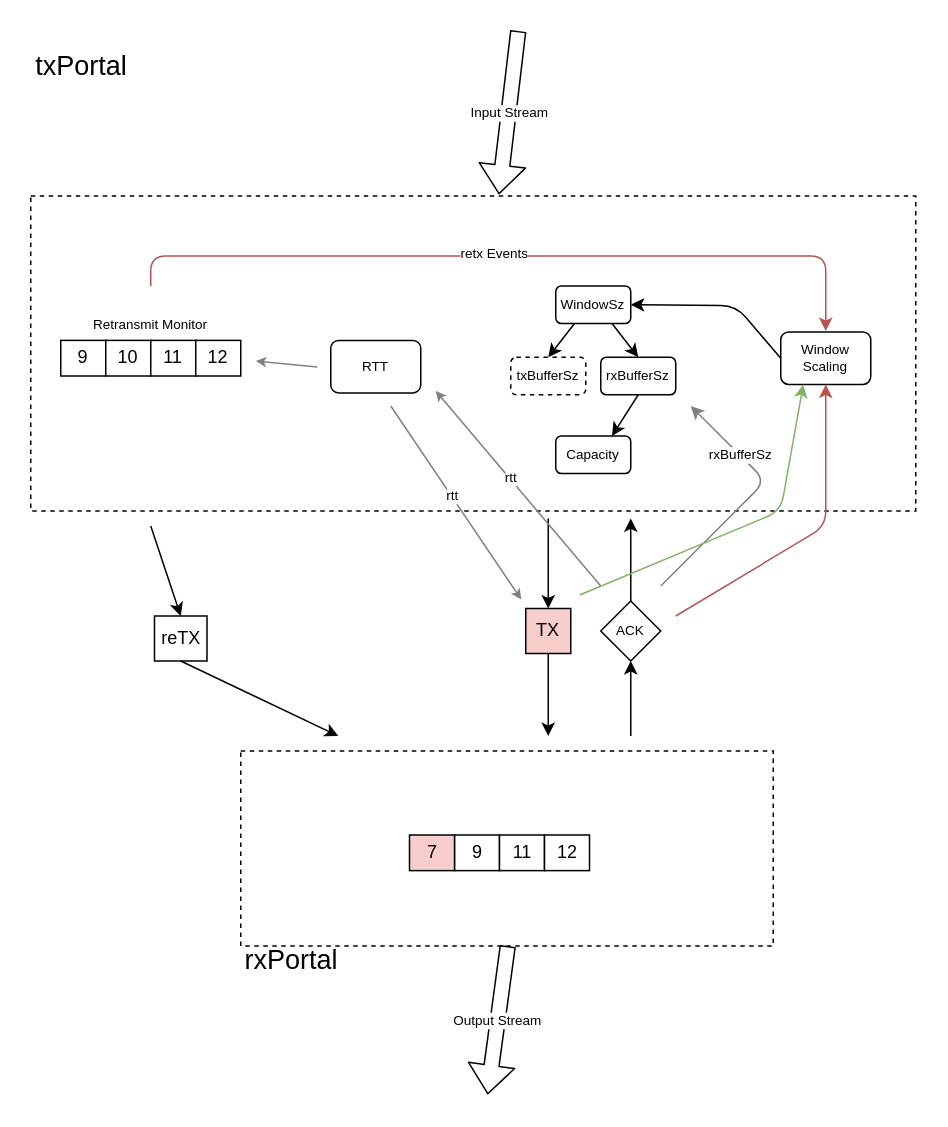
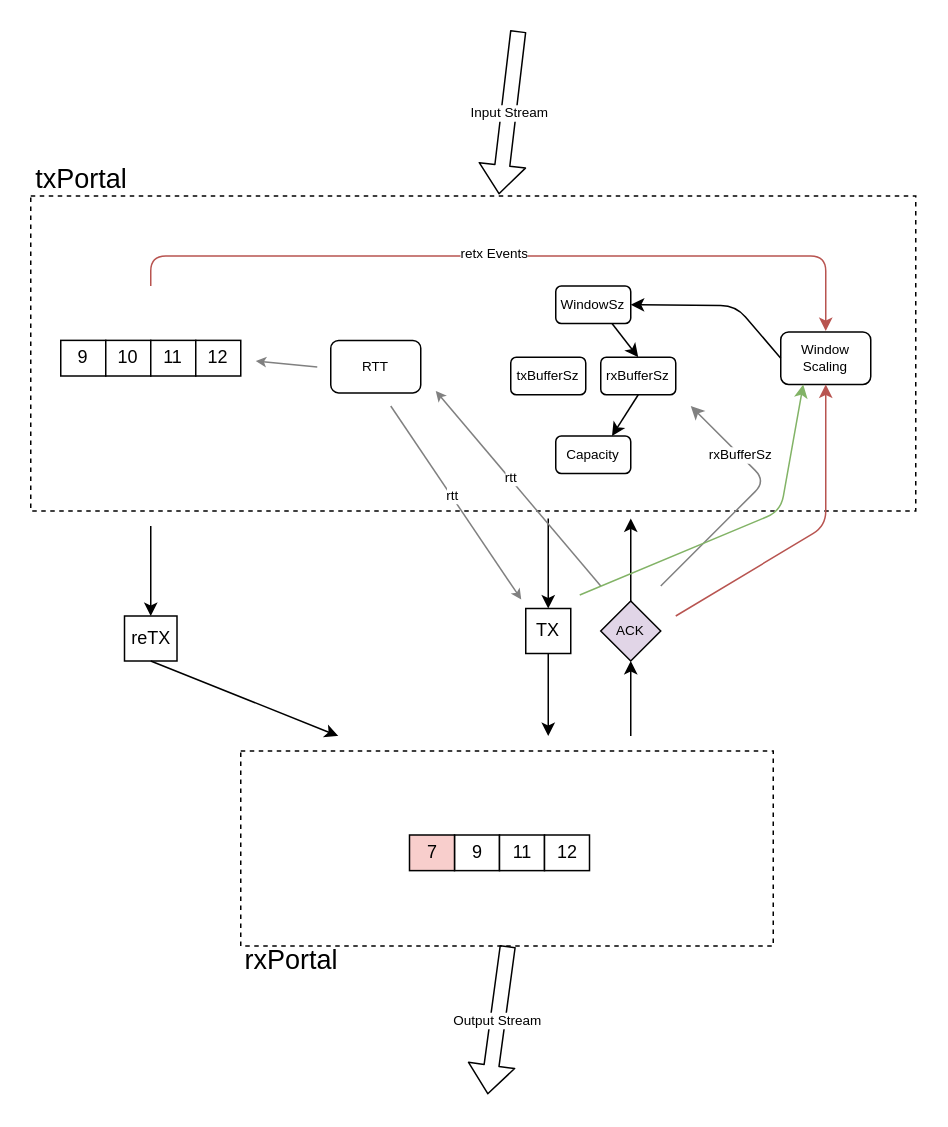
(81, 67) -> (81, 179)
(151, 325) -> none
(565, 336) -> none
(548, 376) -> (548, 376)
(548, 631) -> (548, 631)
(631, 631) -> (631, 631)
(181, 638) -> (151, 638)
